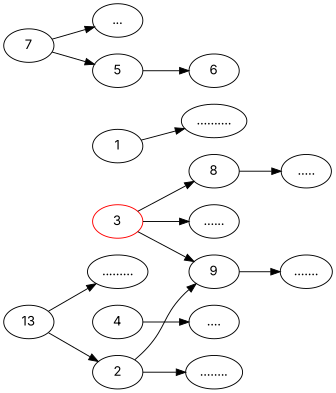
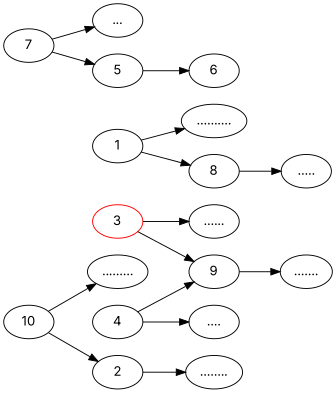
(162, 199) -> (161, 157)
(29, 322) -> (29, 322)
(161, 329) -> (162, 299)
